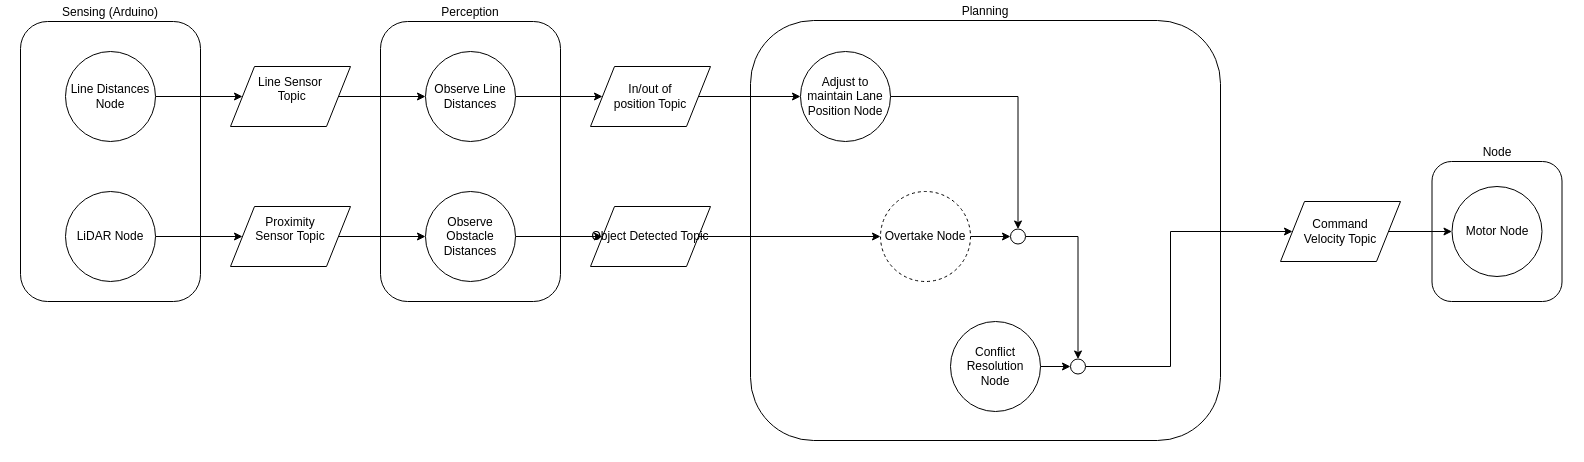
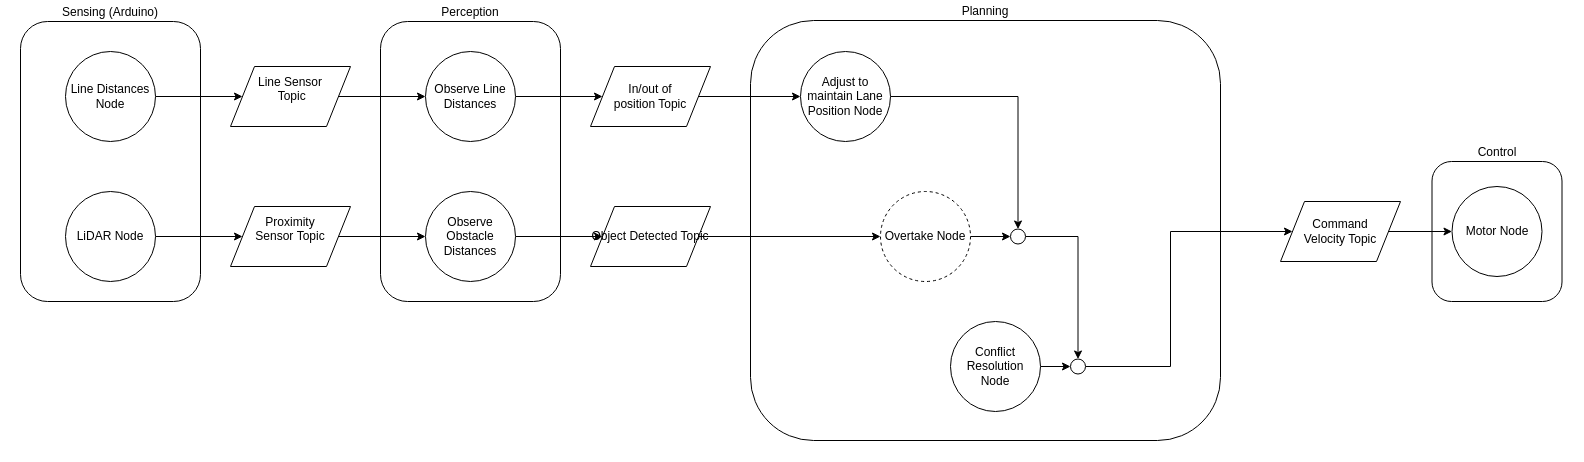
(1498, 151) -> (1498, 151)
